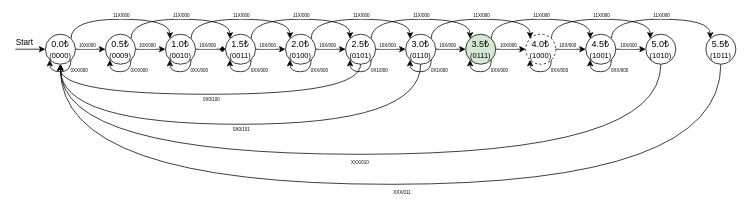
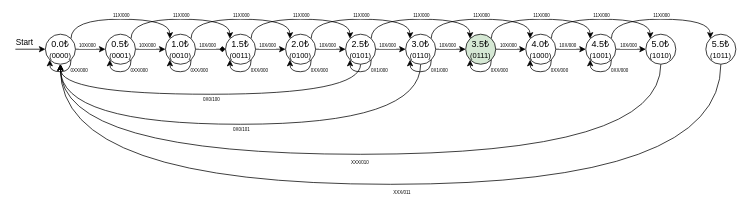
(120, 49) -> (120, 49)
(540, 49) -> (540, 49)
